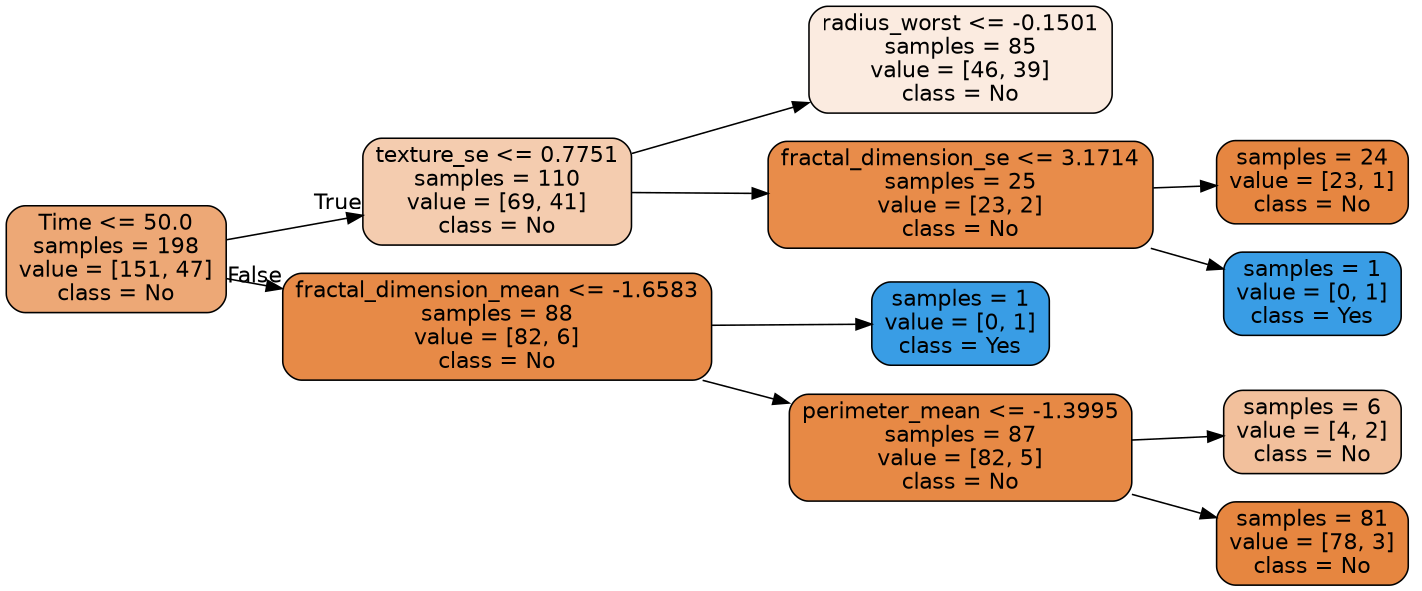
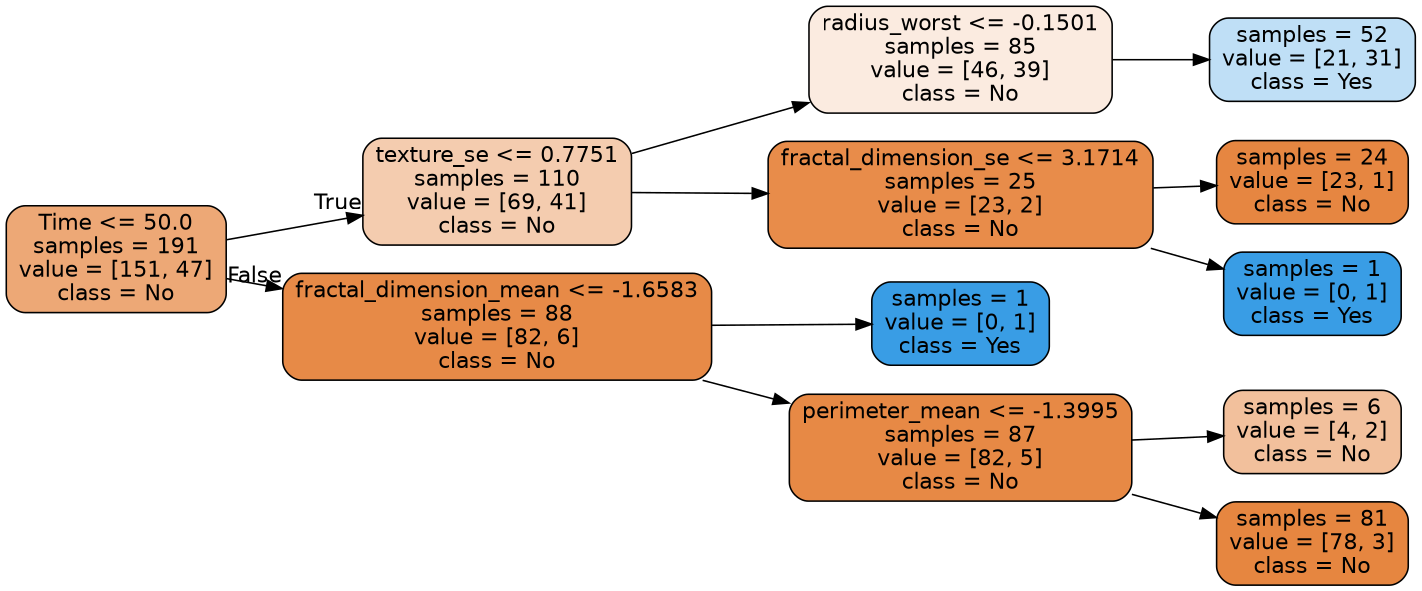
none -> (1312, 60)
(116, 259) -> (116, 259)
